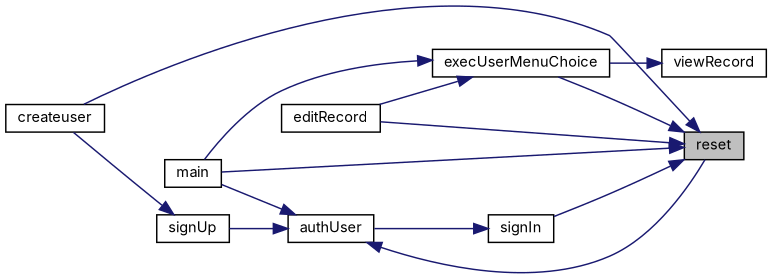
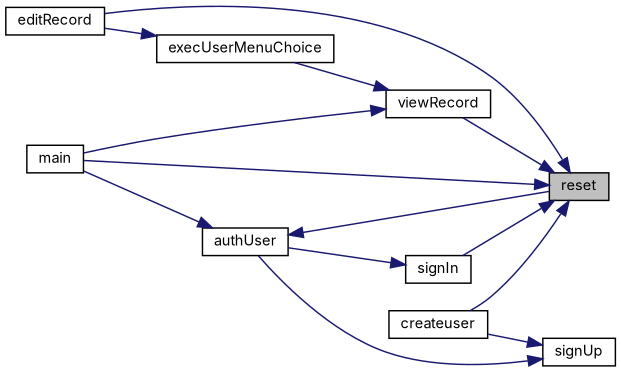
(298, 84) -> (227, 128)
(615, 100) -> (502, 141)
(251, 229) -> (378, 349)
